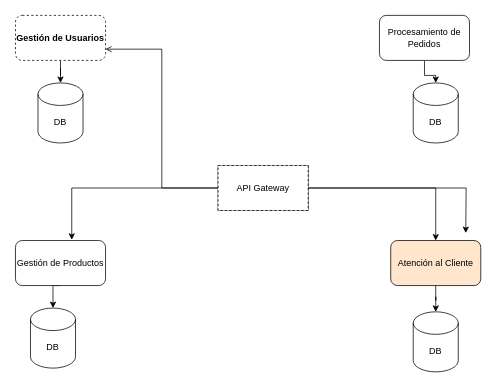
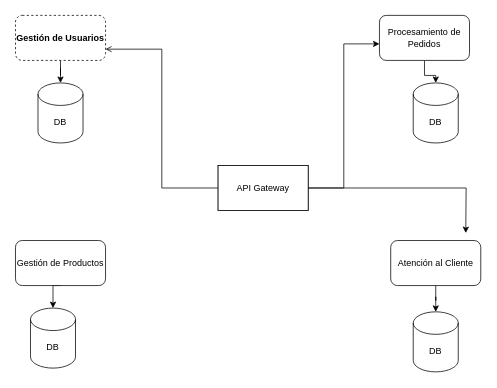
(263, 188) -> (263, 188)
(72, 210) -> none
(435, 212) -> (344, 114)
(435, 263) -> (435, 263)
